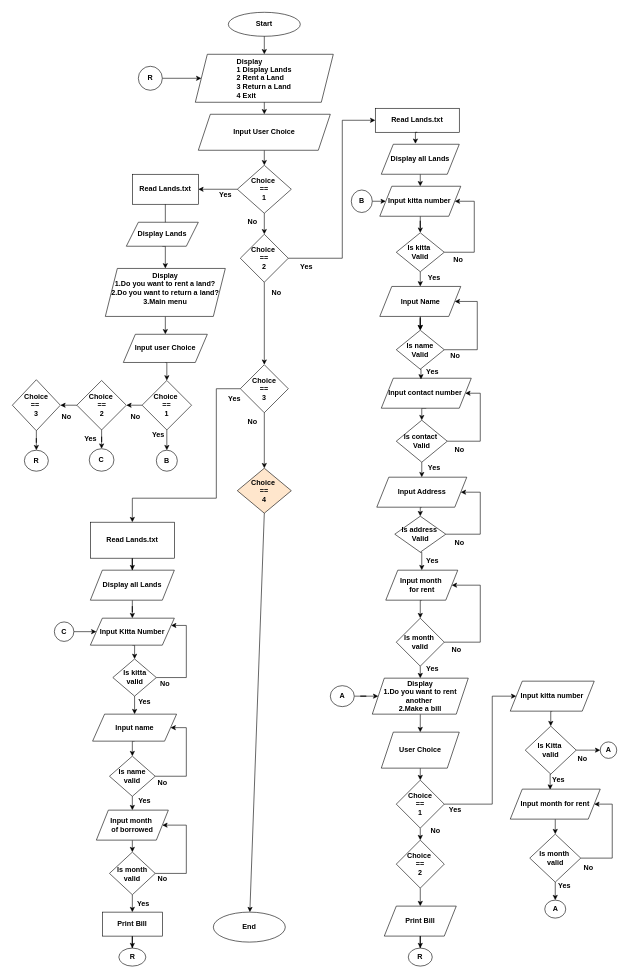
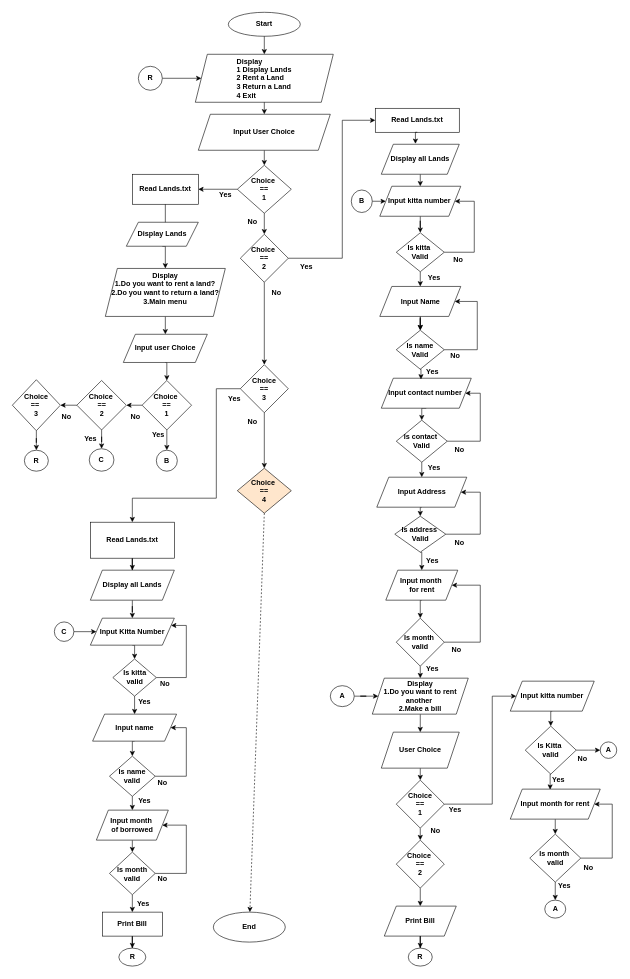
(257, 709) -> (257, 709)
